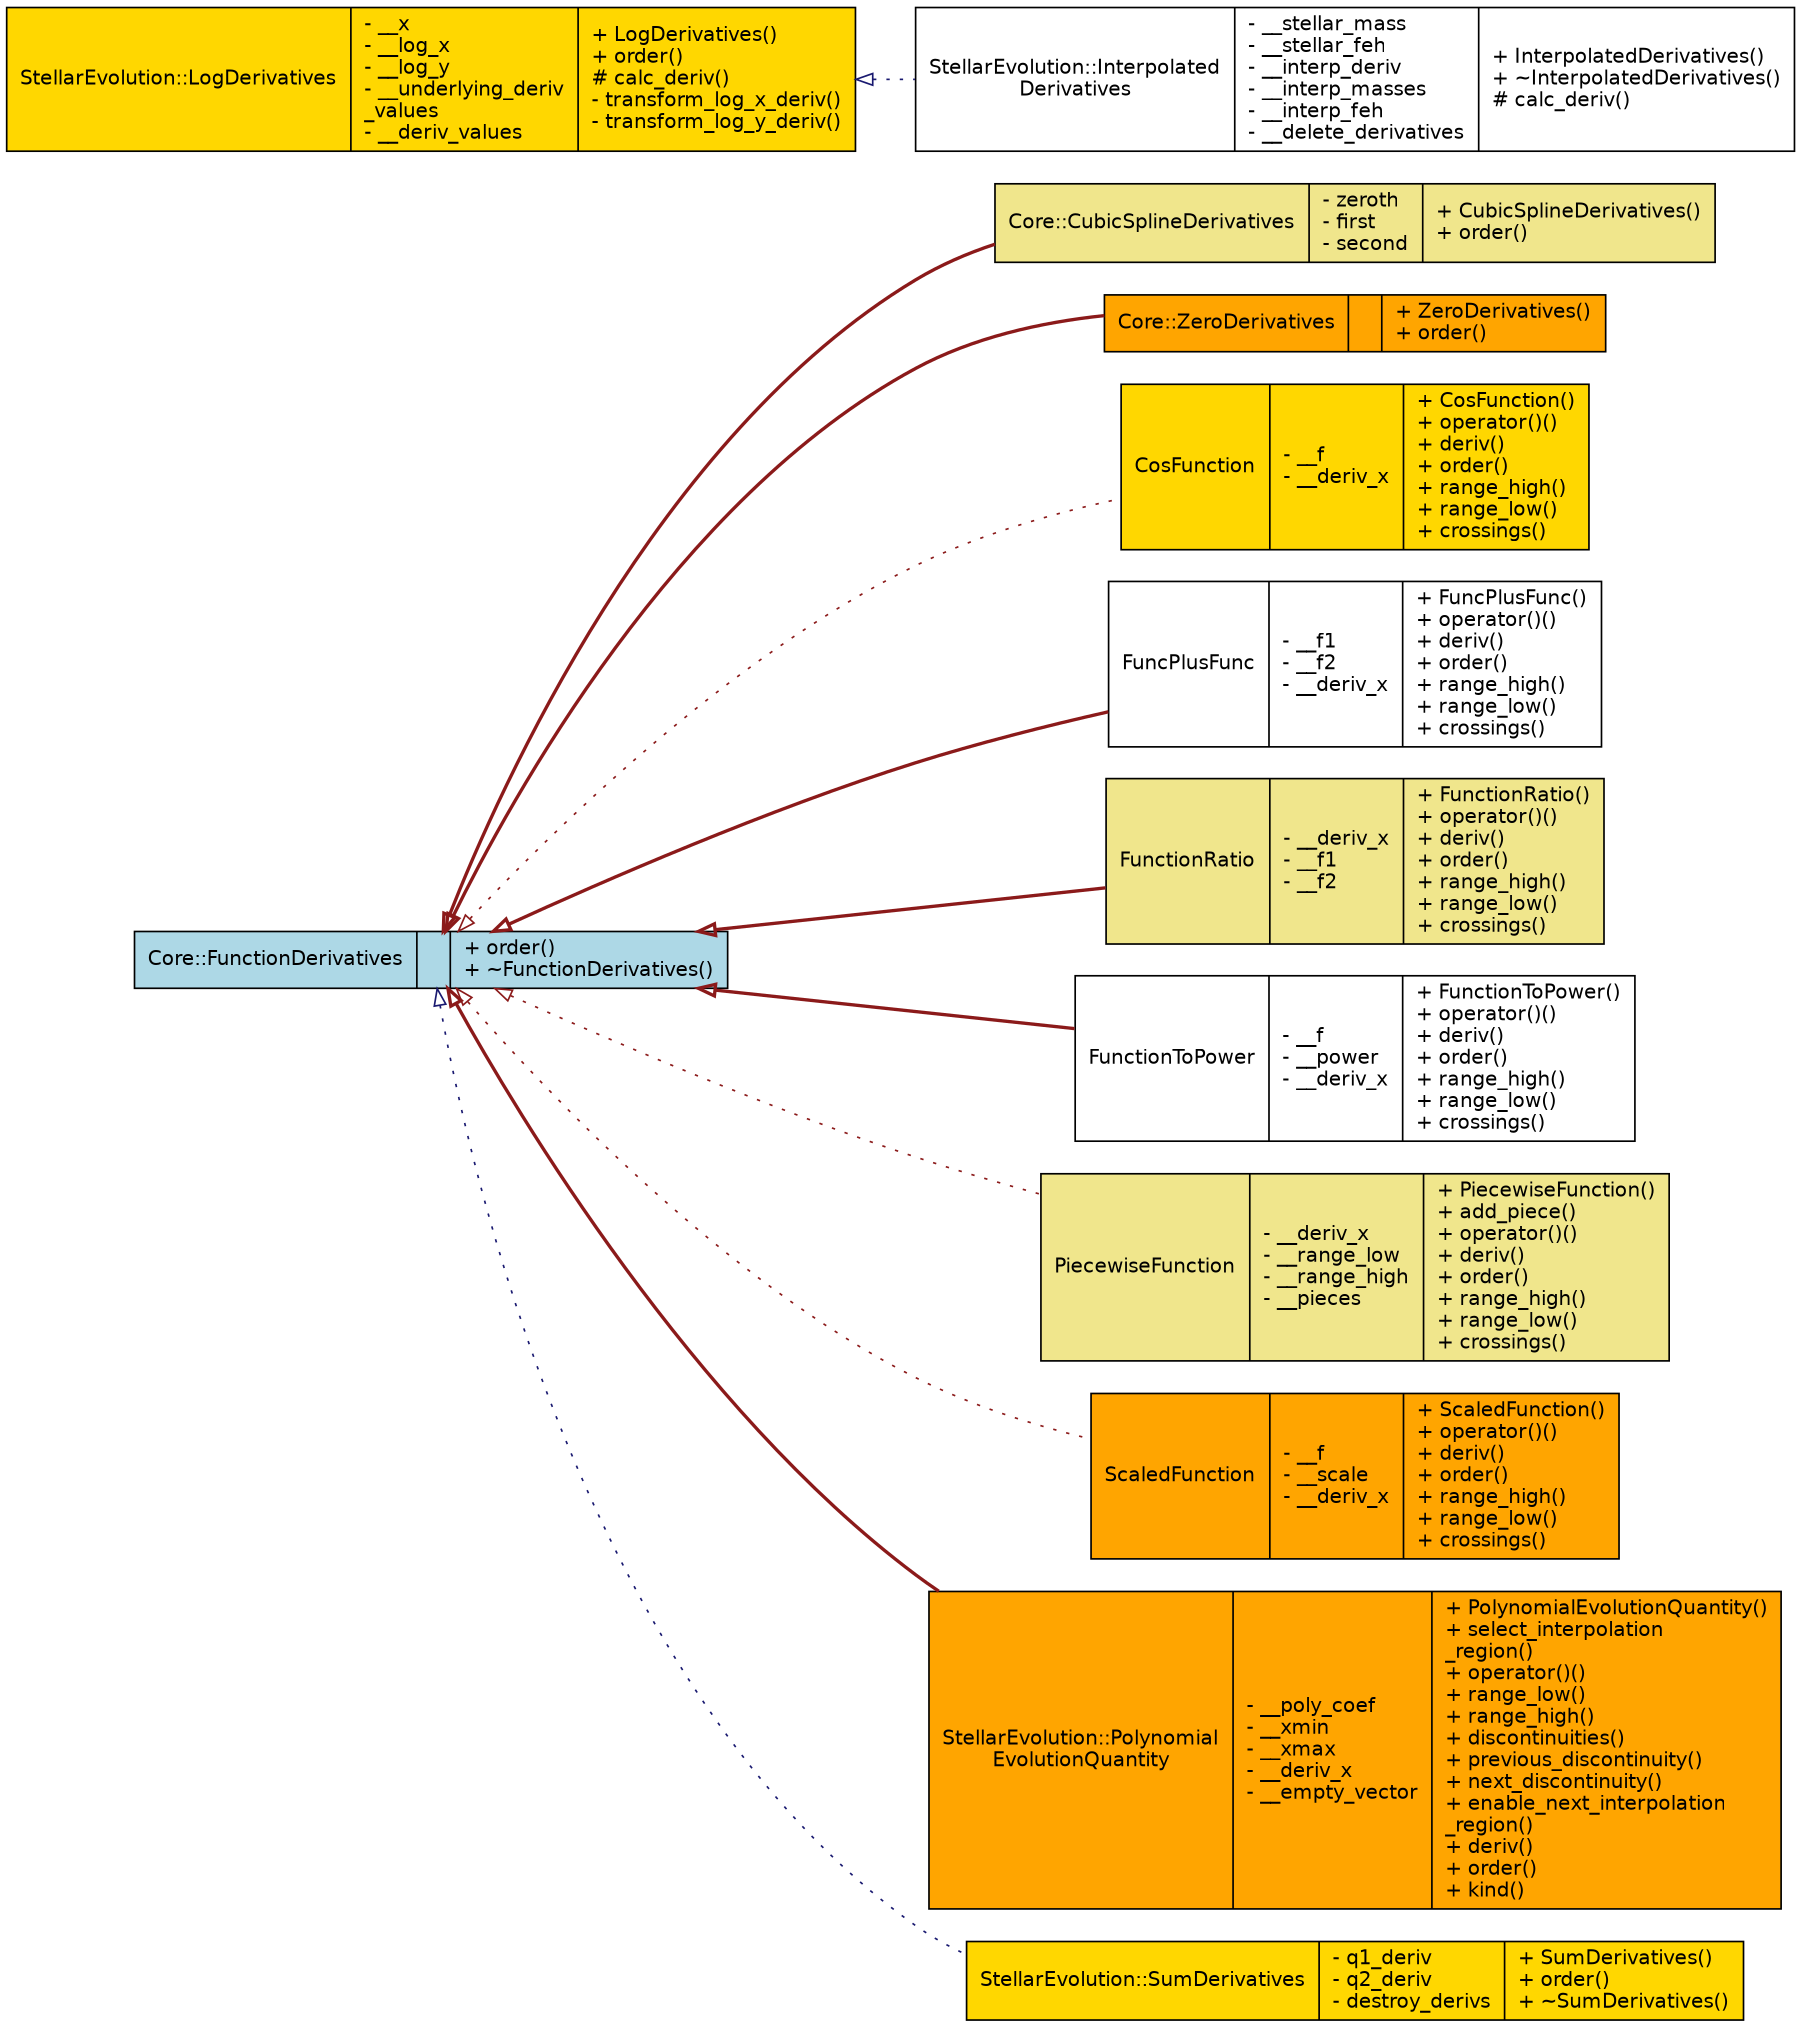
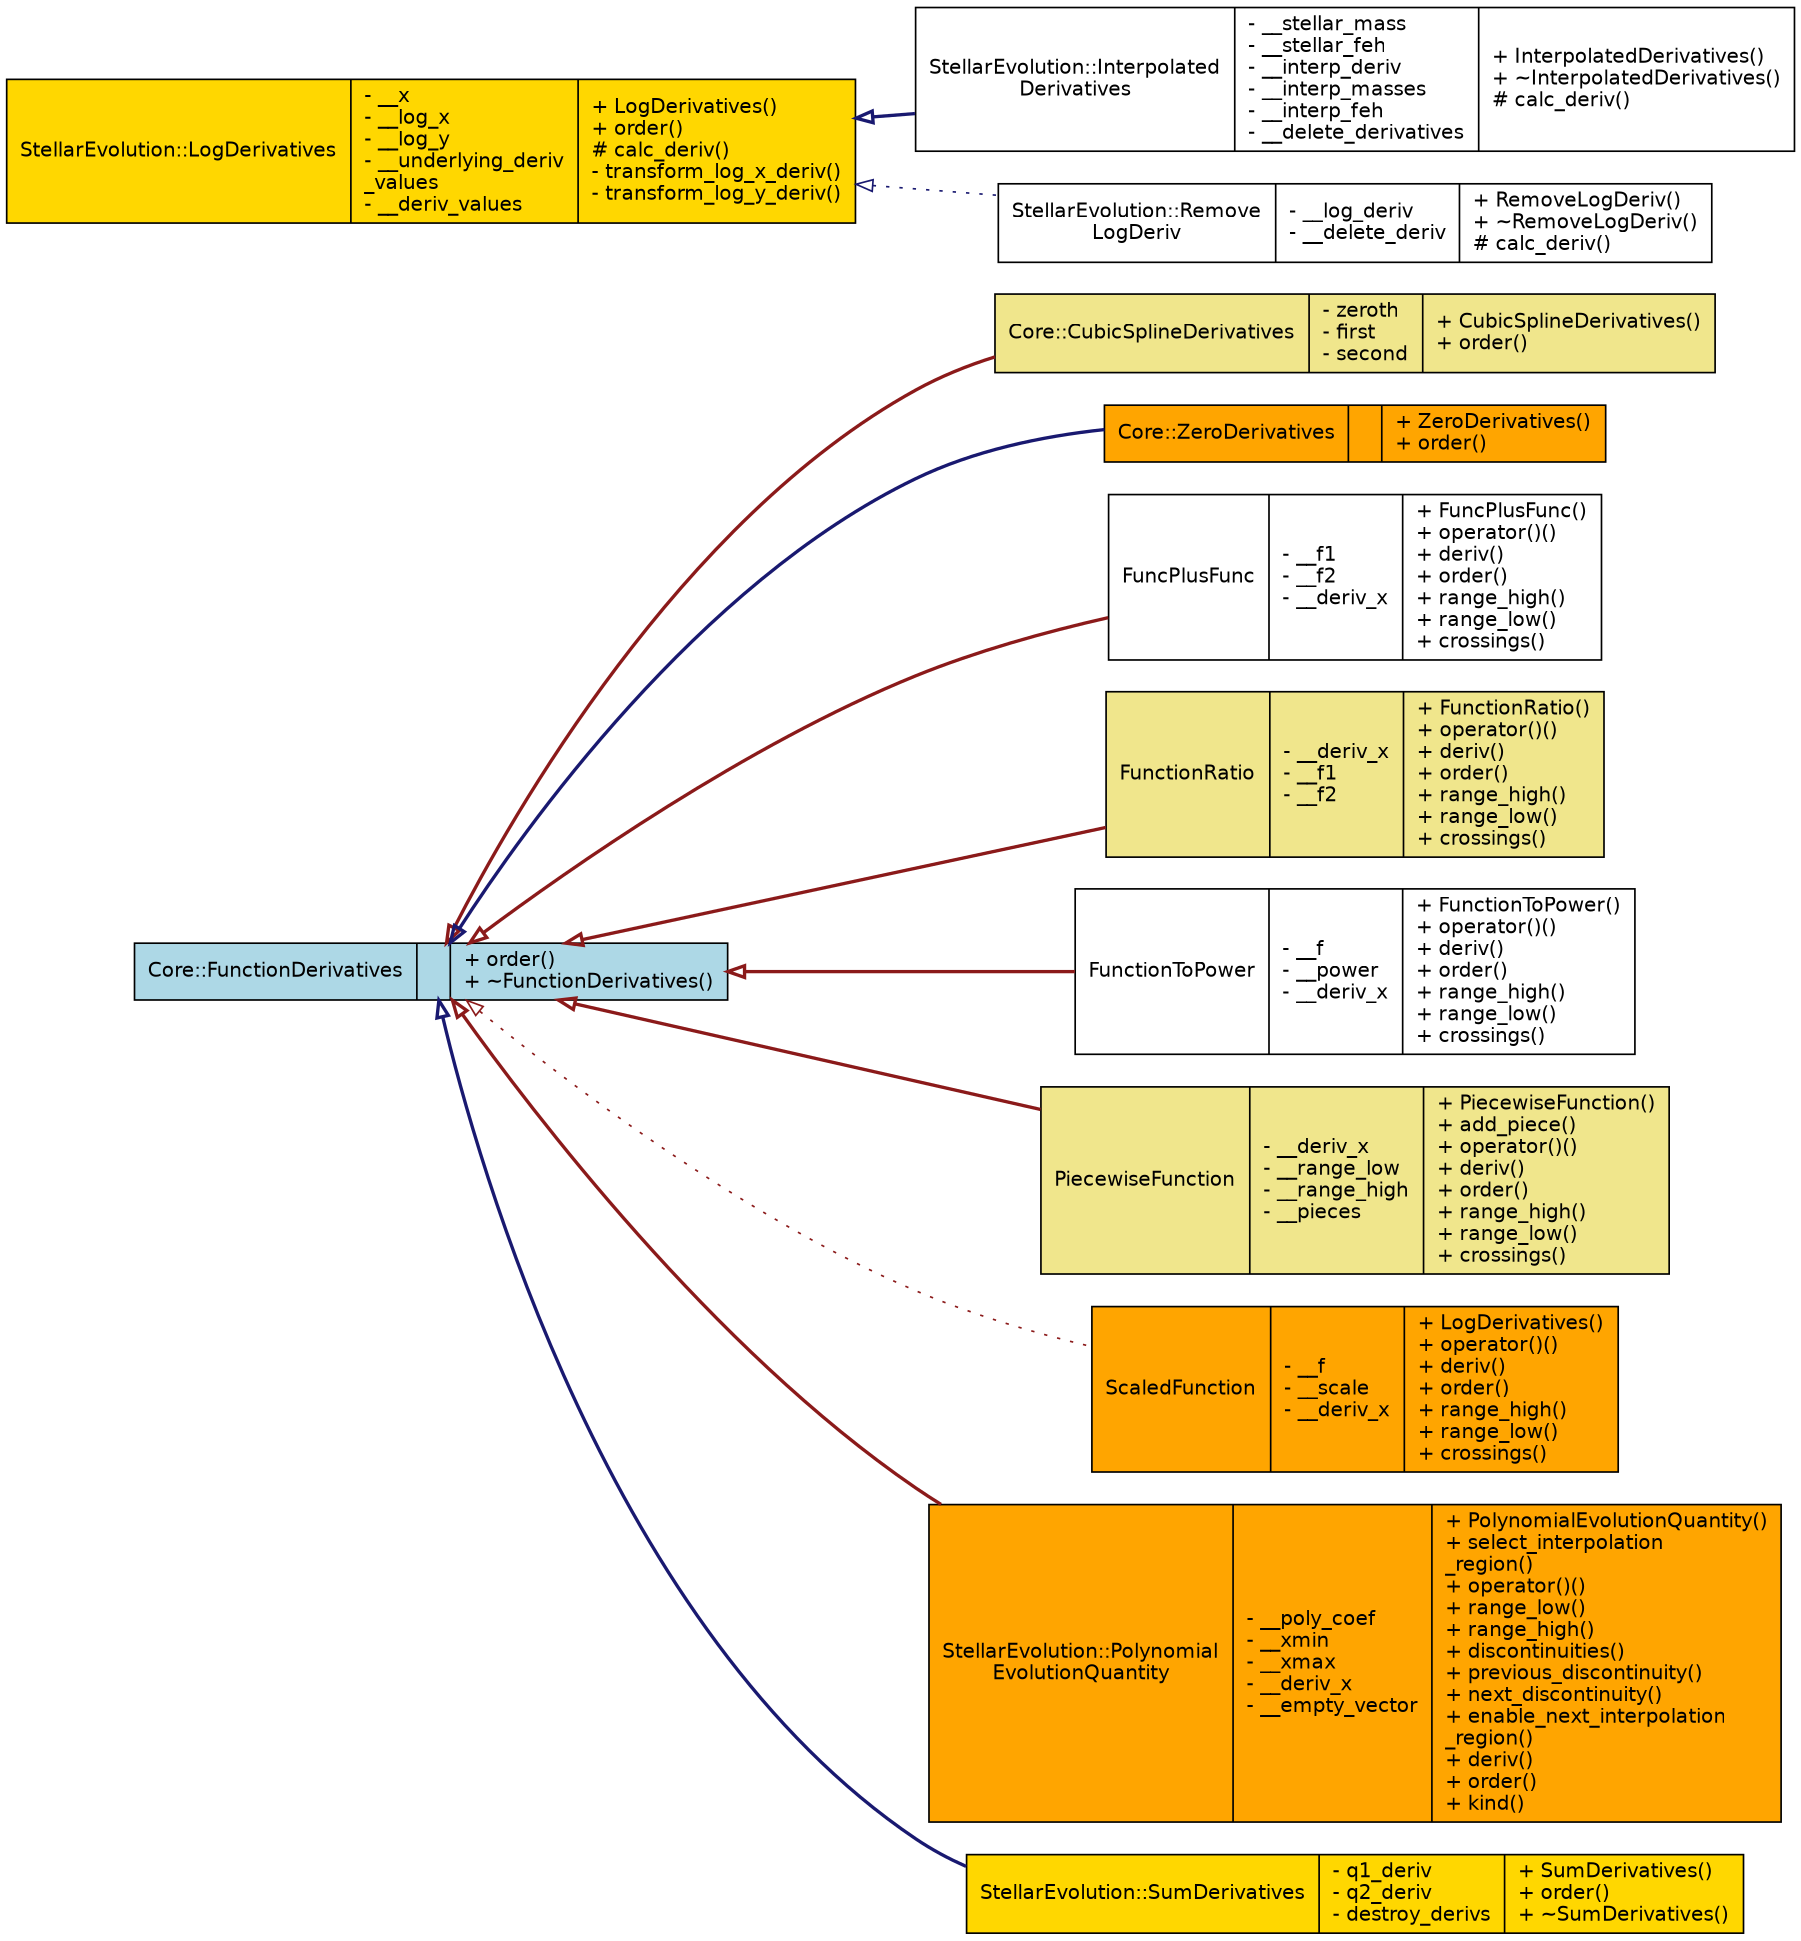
(894, 79) -> (894, 115)
none -> (1355, 223)
(1355, 467) -> none
(711, 534) -> (731, 607)
(772, 1105) -> (808, 1057)
(1511, 1410) -> (1511, 1323)
(610, 1536) -> (624, 1495)
